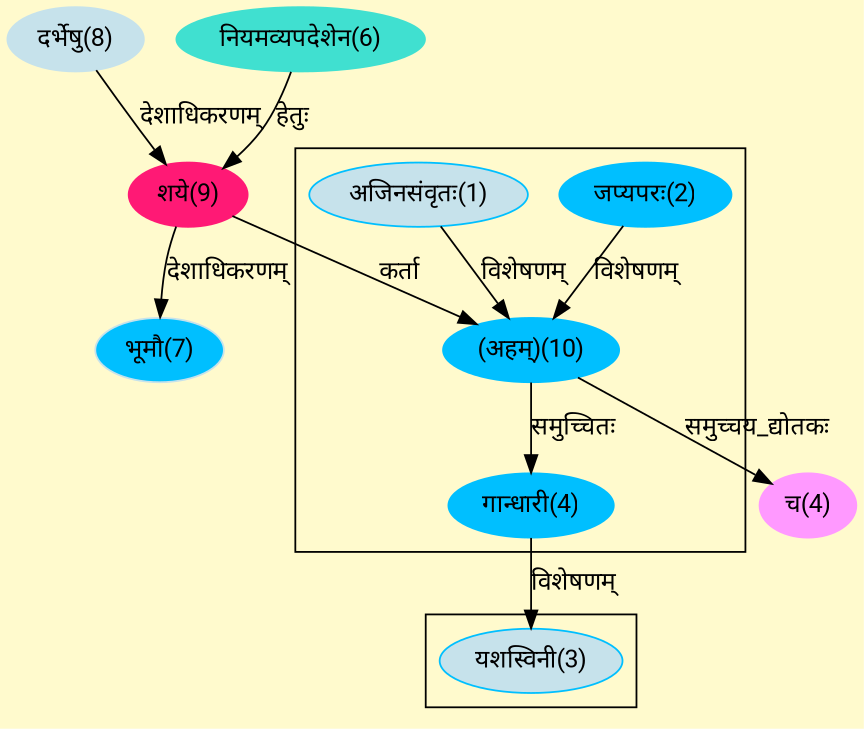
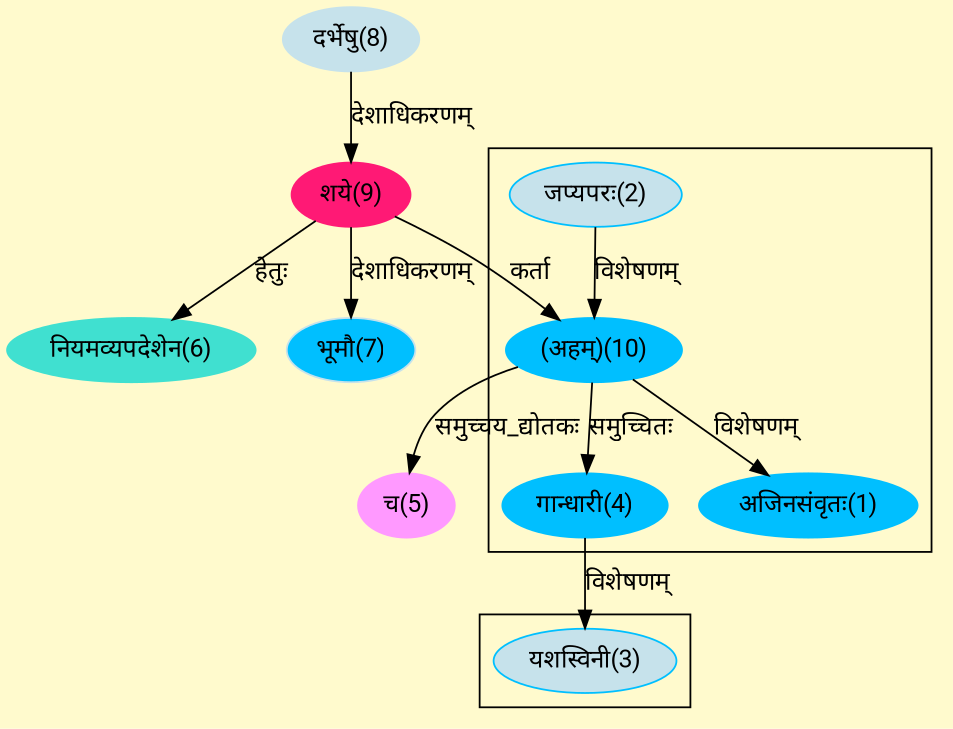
(270, 118) -> (252, 265)
(419, 195) -> (808, 505)
(645, 195) -> (596, 195)
(469, 265) -> (693, 422)
(808, 505) -> (406, 505)
